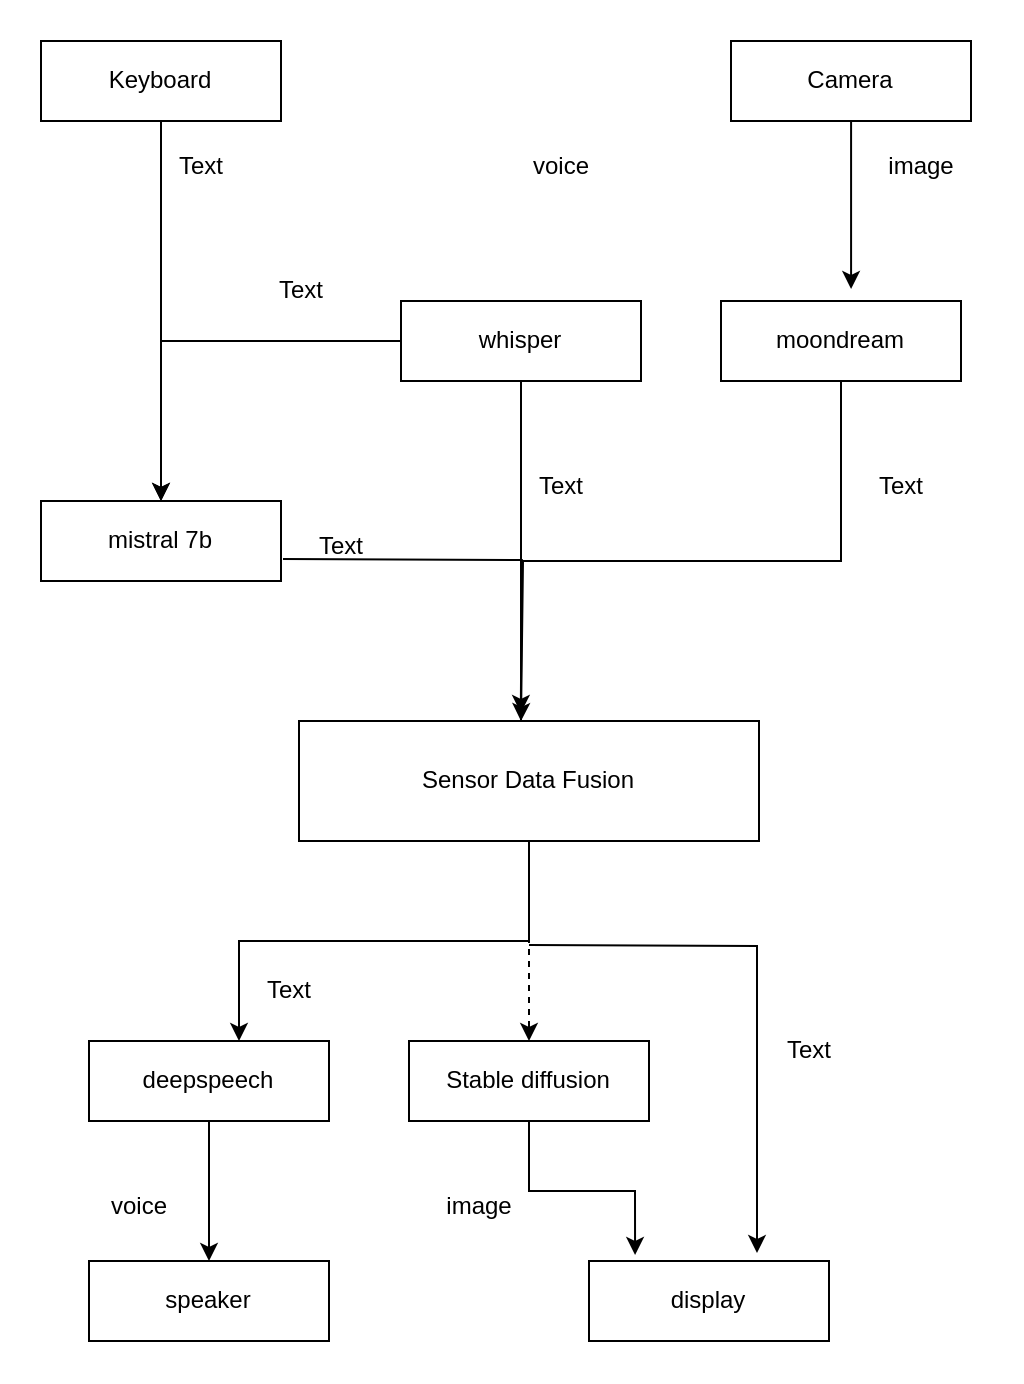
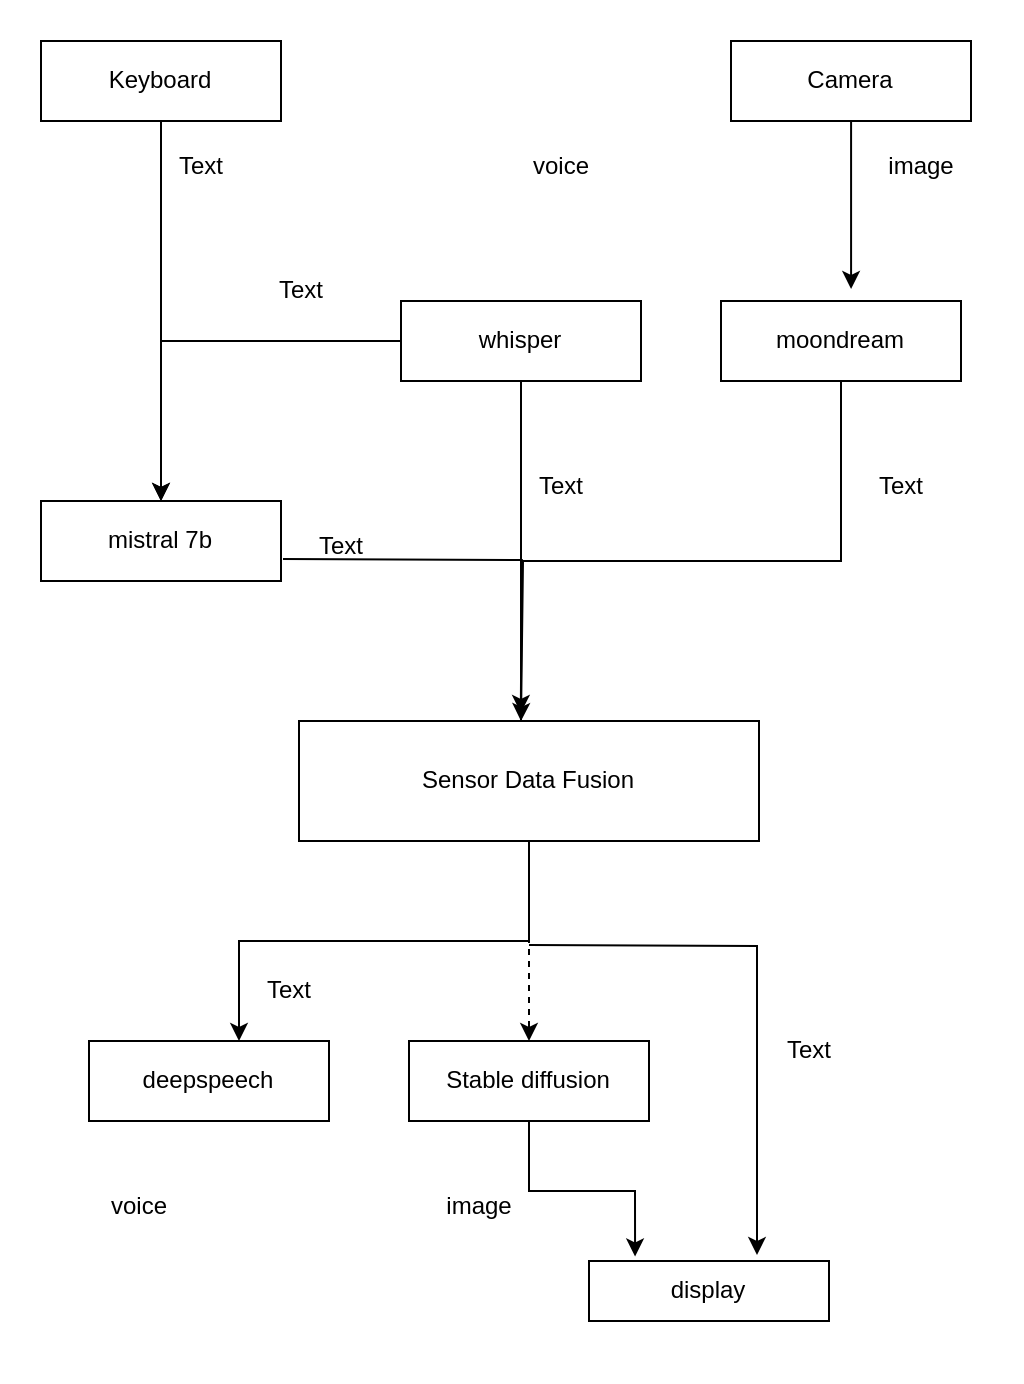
(209, 1184) -> none
(209, 1301) -> none
(709, 1301) -> (709, 1291)
